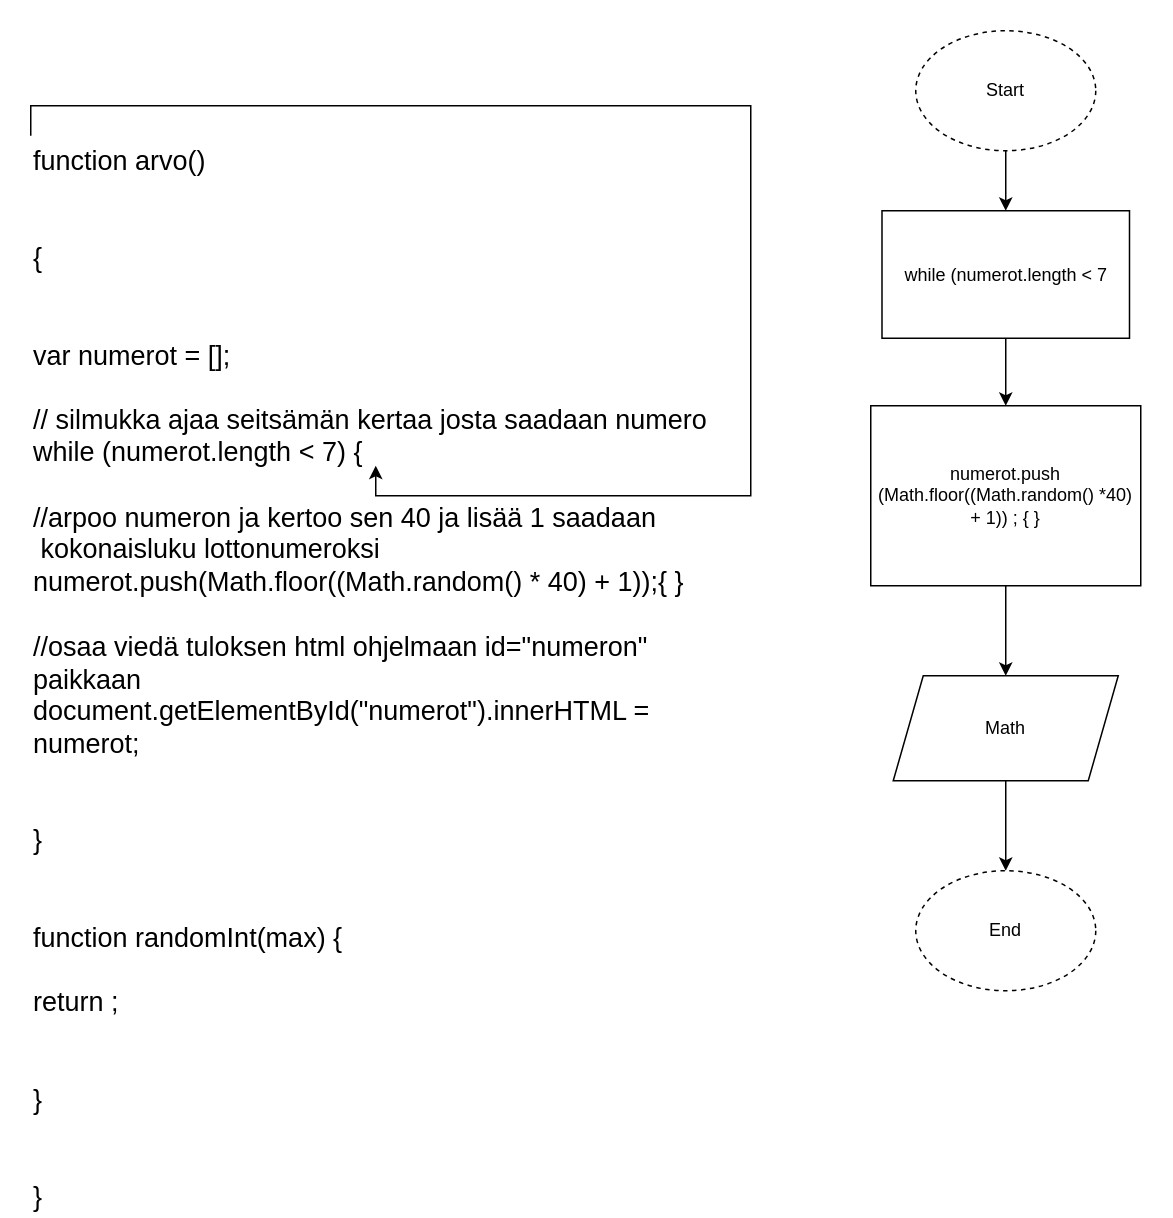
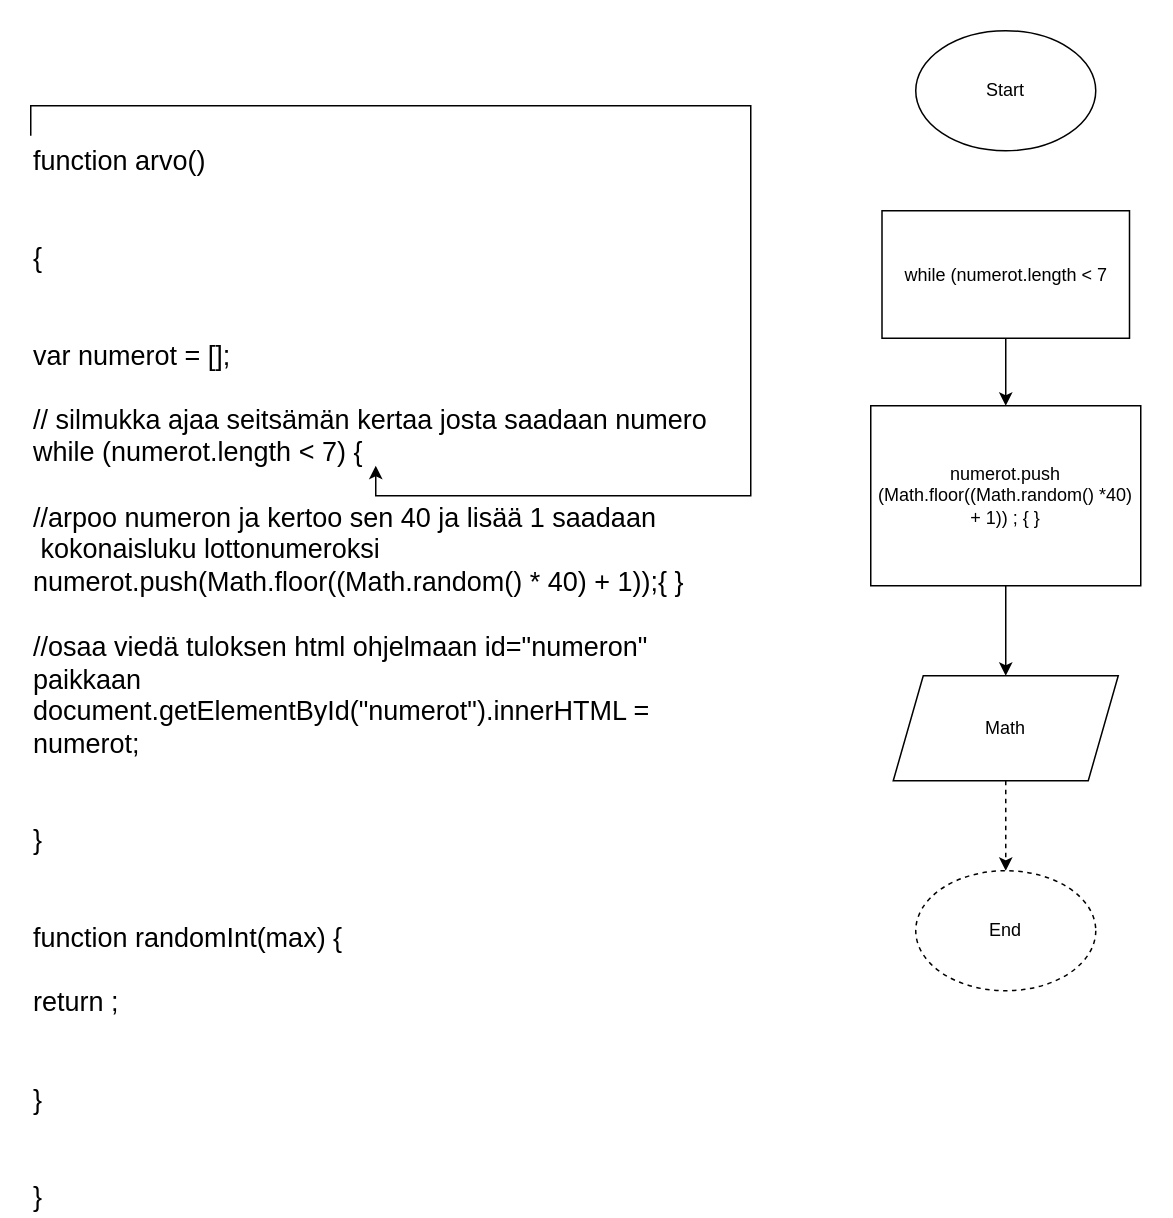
(1006, 91) -> (1006, 91)
(1006, 176) -> none
(1006, 822) -> (1006, 822)
